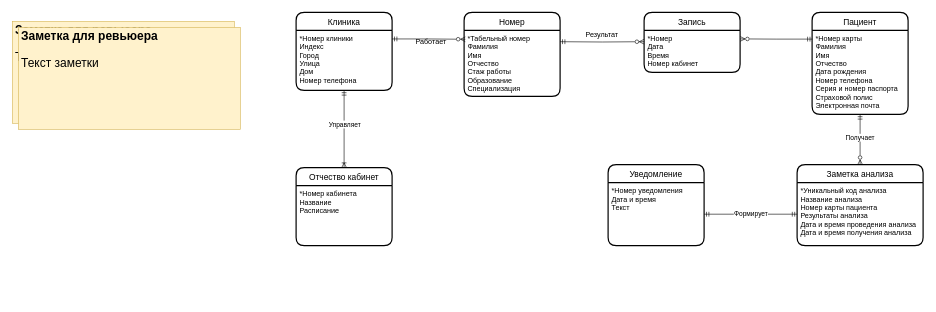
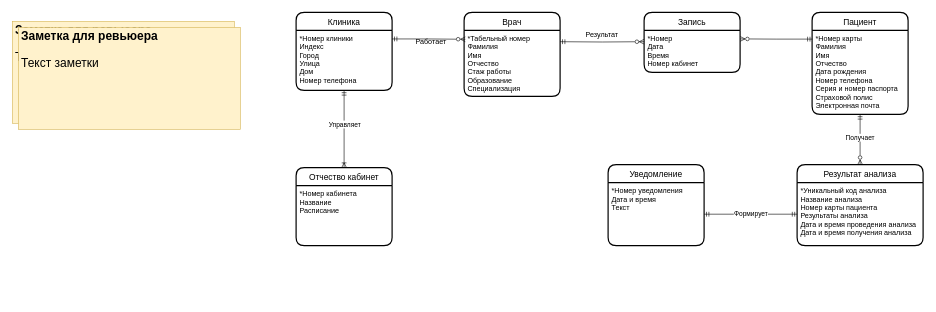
(512, 22) -> (512, 22)
(860, 174) -> (860, 174)
